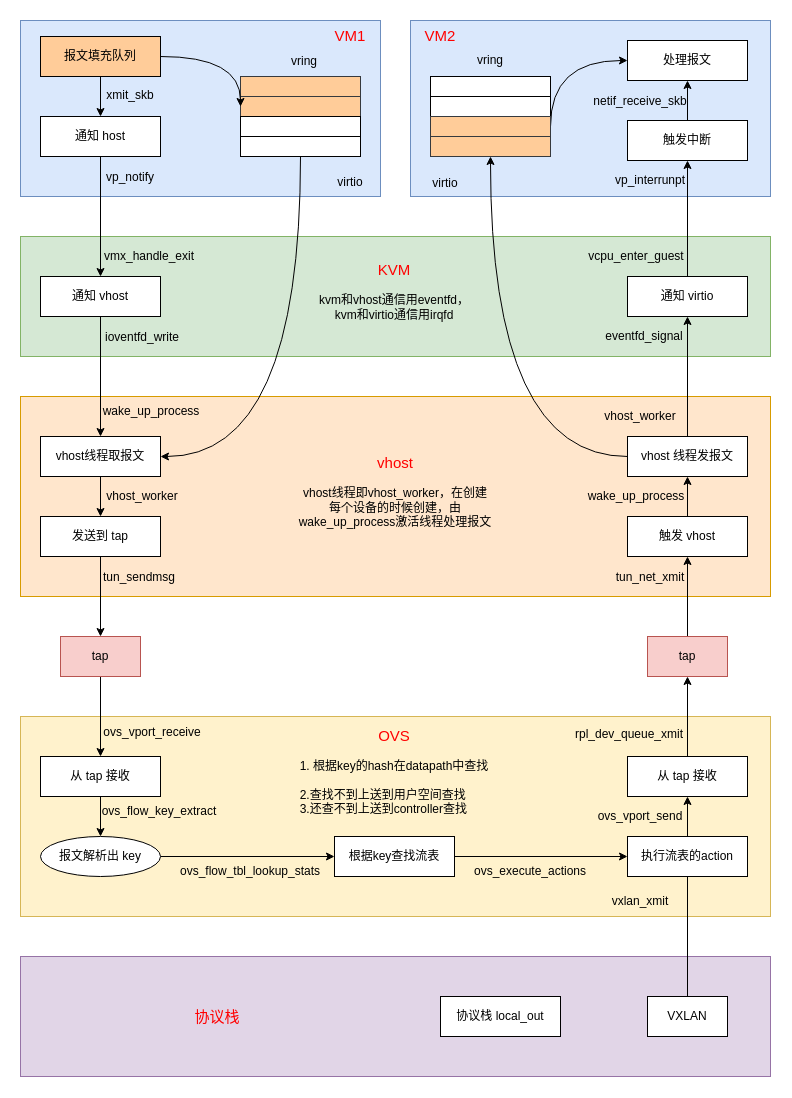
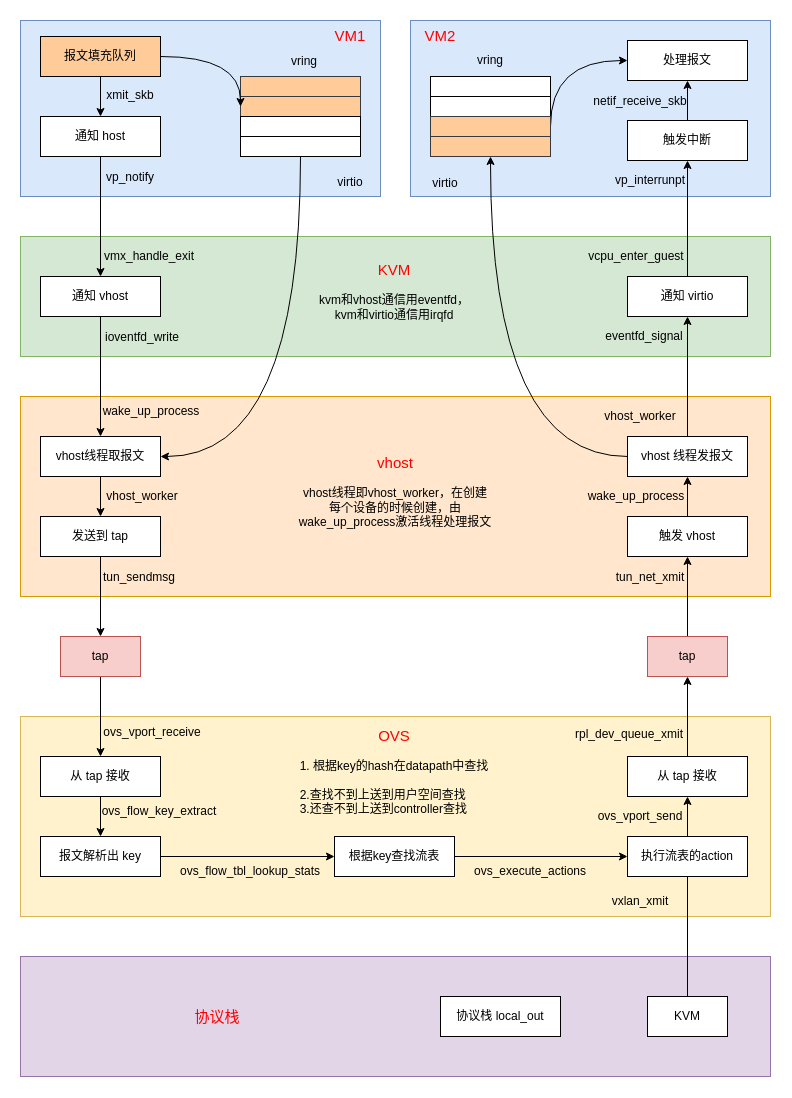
(101, 857) -> (101, 857)
(688, 1017) -> (688, 1017)
